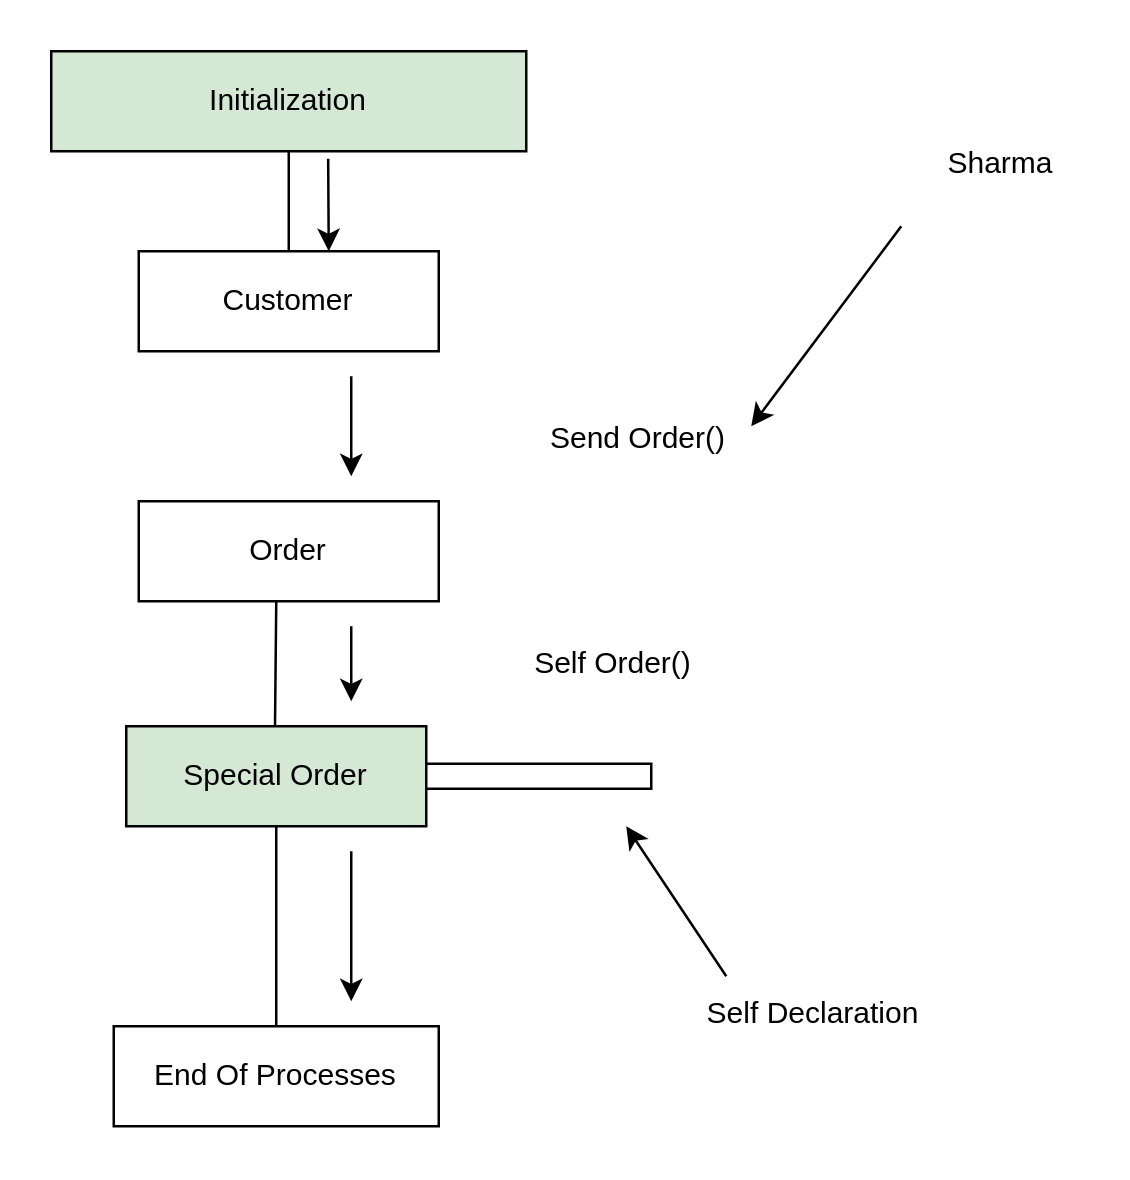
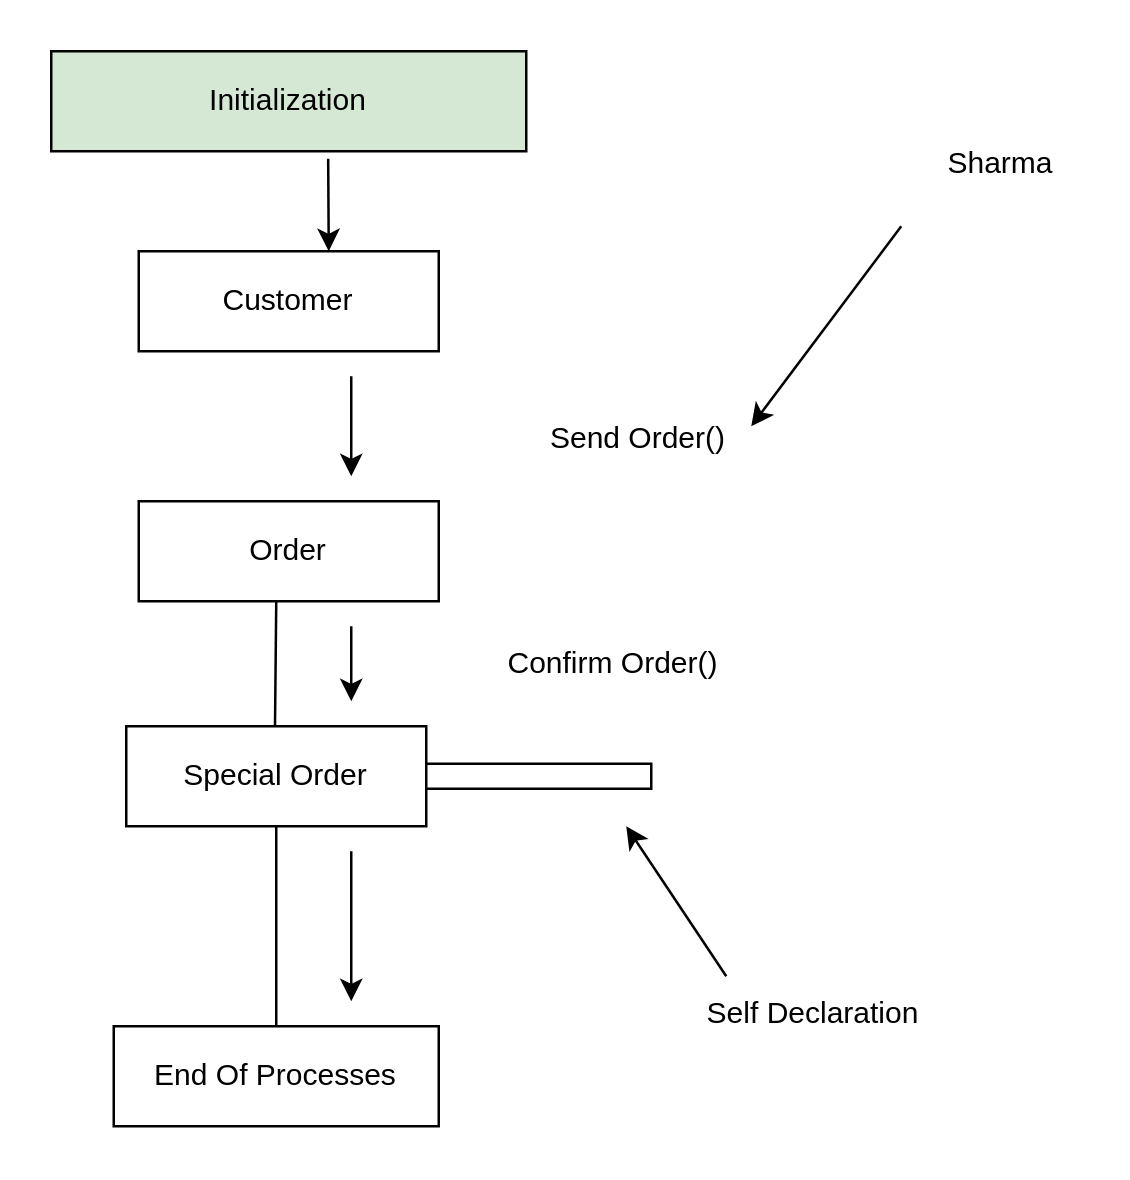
(289, 201) -> none
(614, 664) -> (614, 664)
(276, 776) -> (276, 776)
